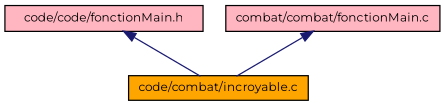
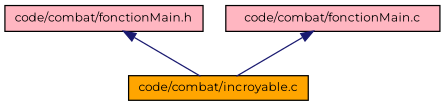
(104, 18) -> (104, 18)
(333, 18) -> (333, 18)
